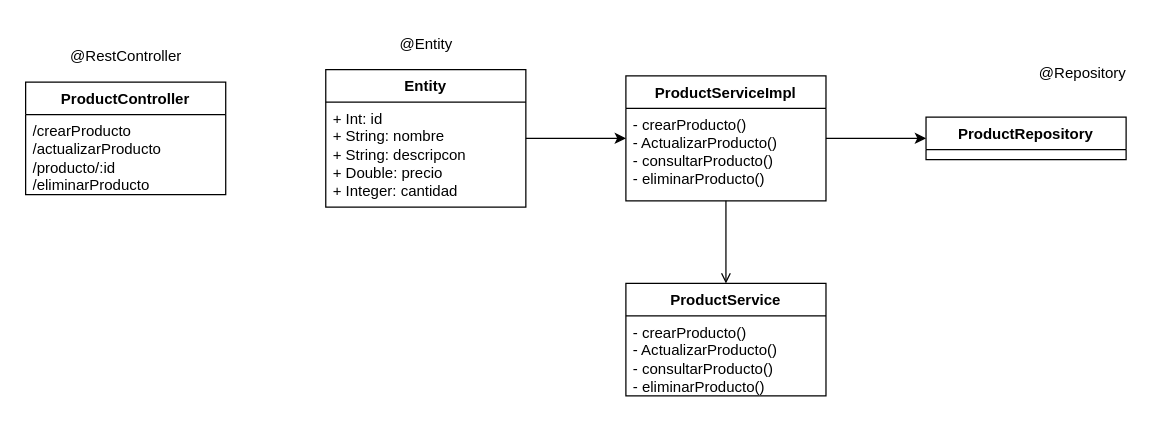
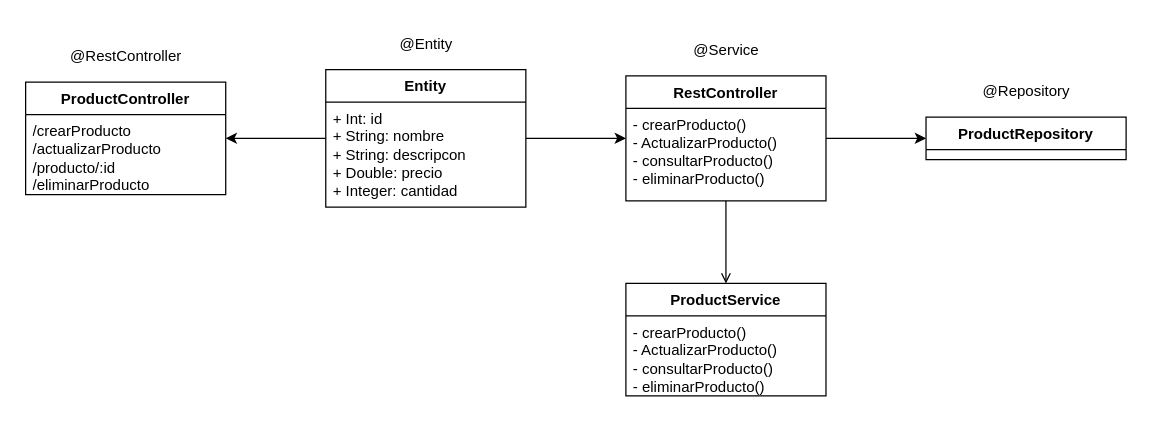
none -> (726, 51)
(1082, 73) -> (1026, 92)
(726, 93) -> (726, 93)
none -> (279, 138)
